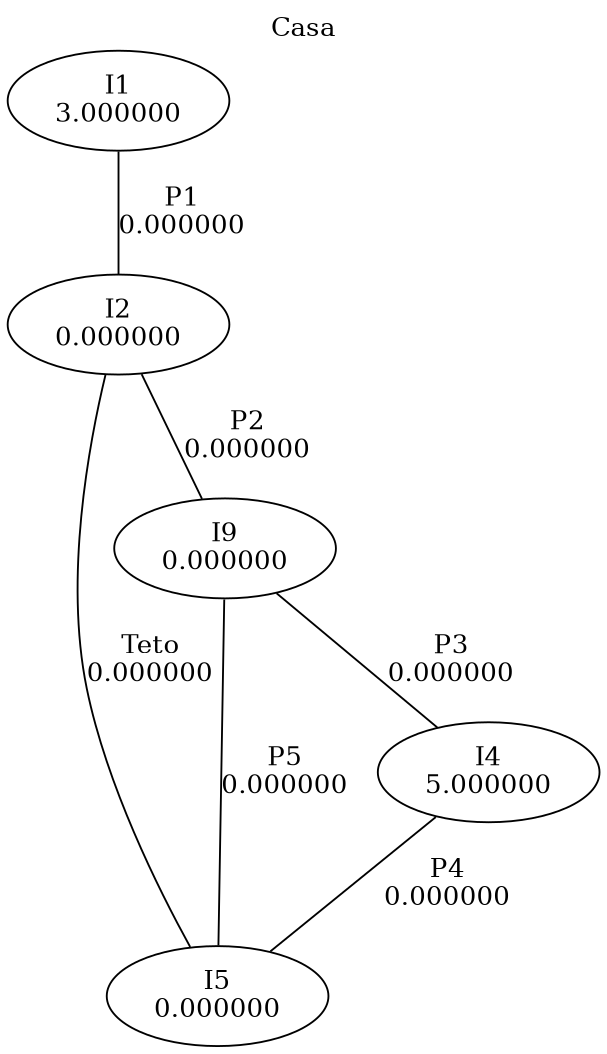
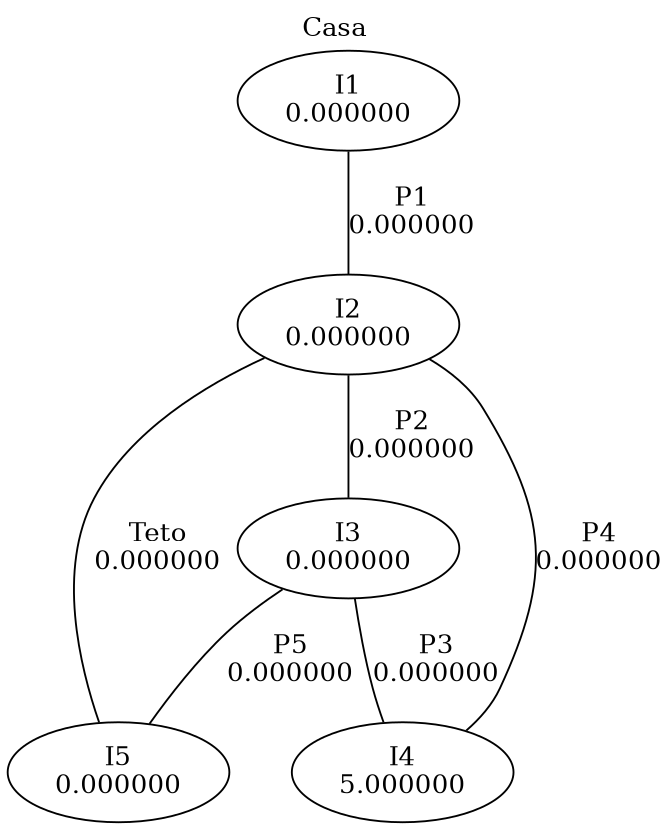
(119, 101) -> (348, 101)
(225, 548) -> (348, 548)
(353, 884) -> (534, 536)
